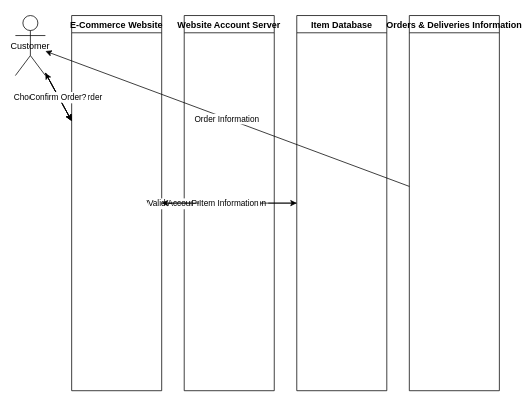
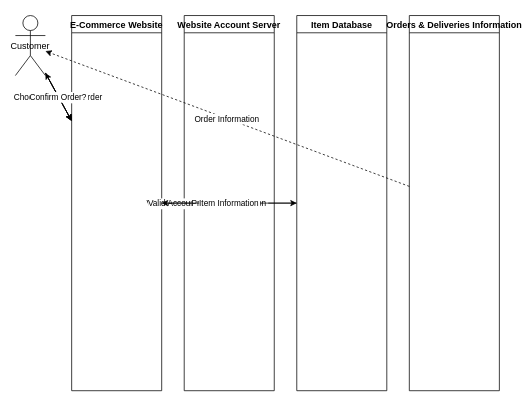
(326, 155) -> (326, 155)
